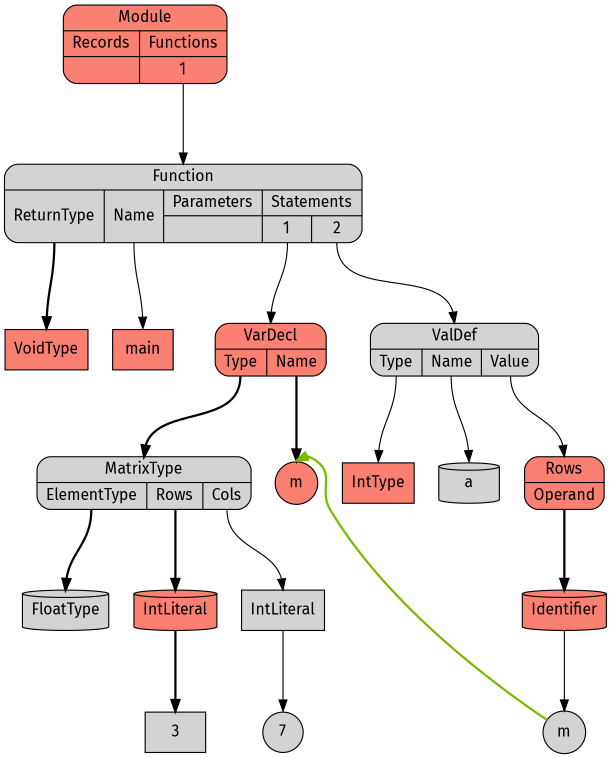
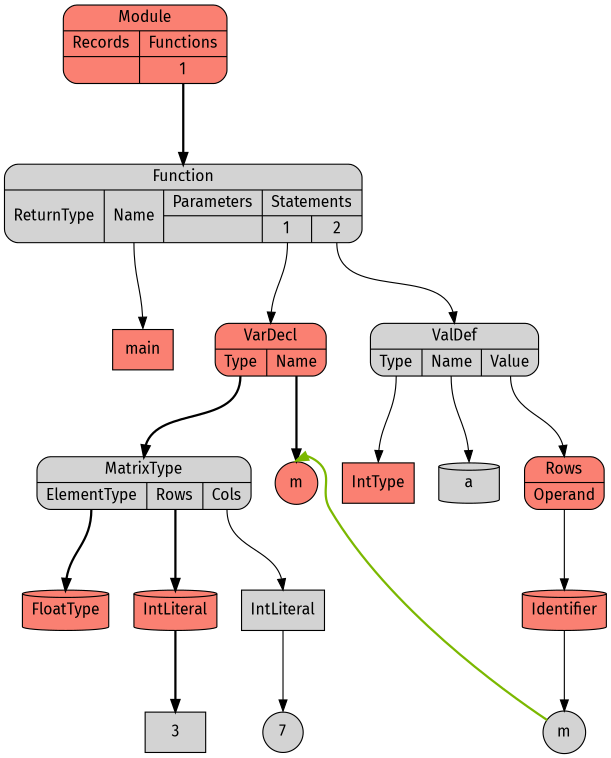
(183, 118) -> (183, 118)
(47, 350) -> none
(564, 544) -> (564, 544)
(66, 610) -> (66, 610)
